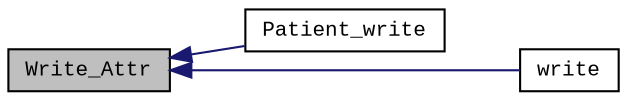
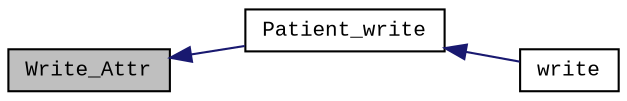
(356, 70) -> (493, 57)
